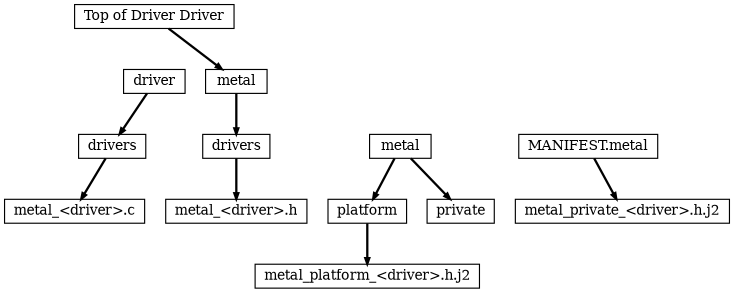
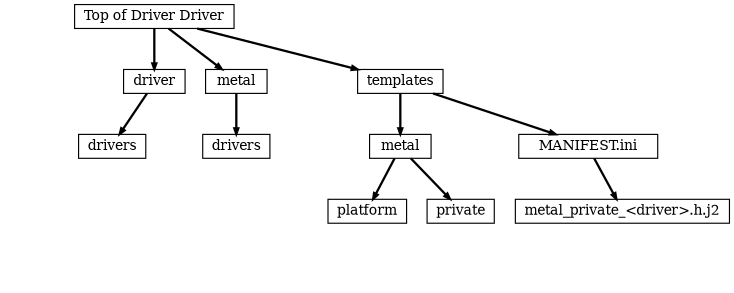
none -> (154, 46)
none -> (400, 81)
(588, 146) -> (588, 146)
(75, 211) -> none
(236, 211) -> none
(367, 276) -> none
